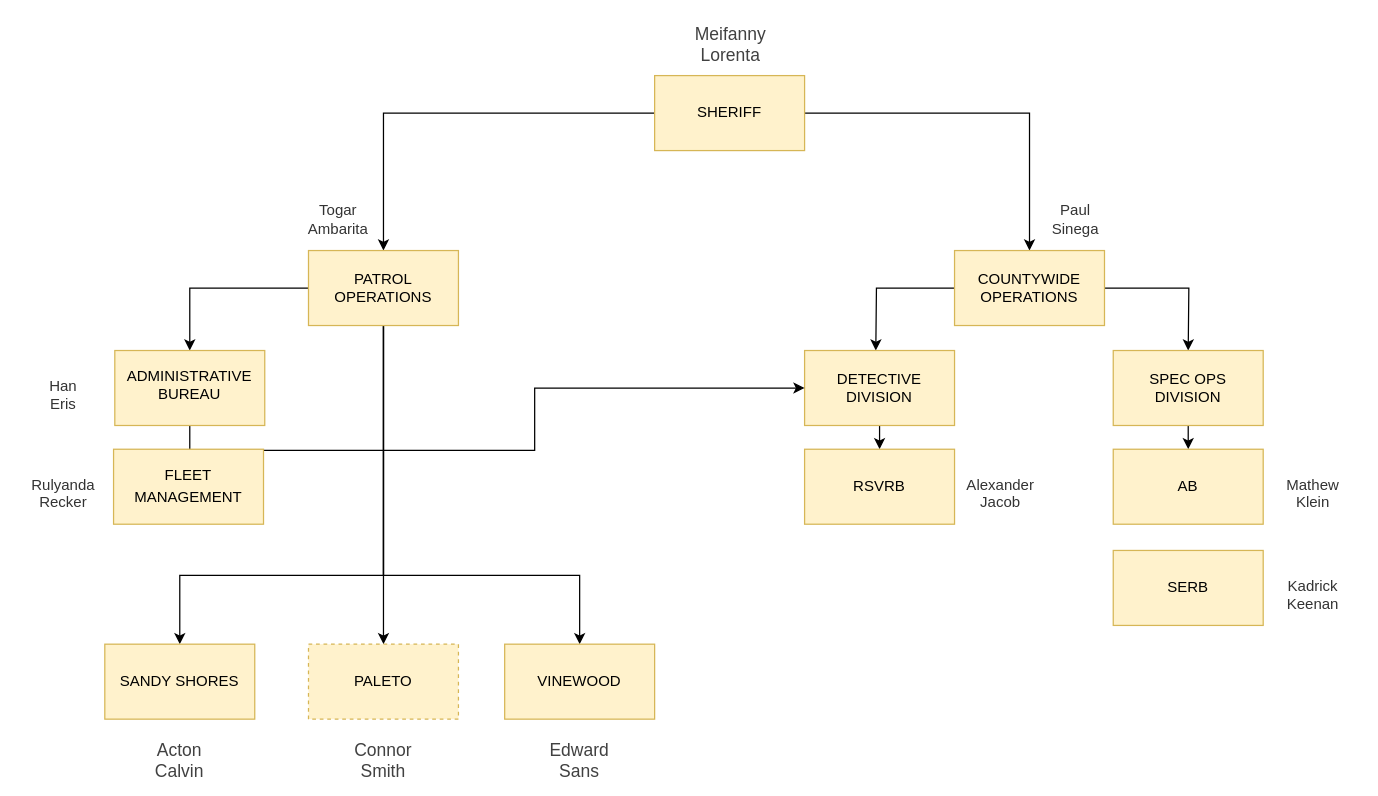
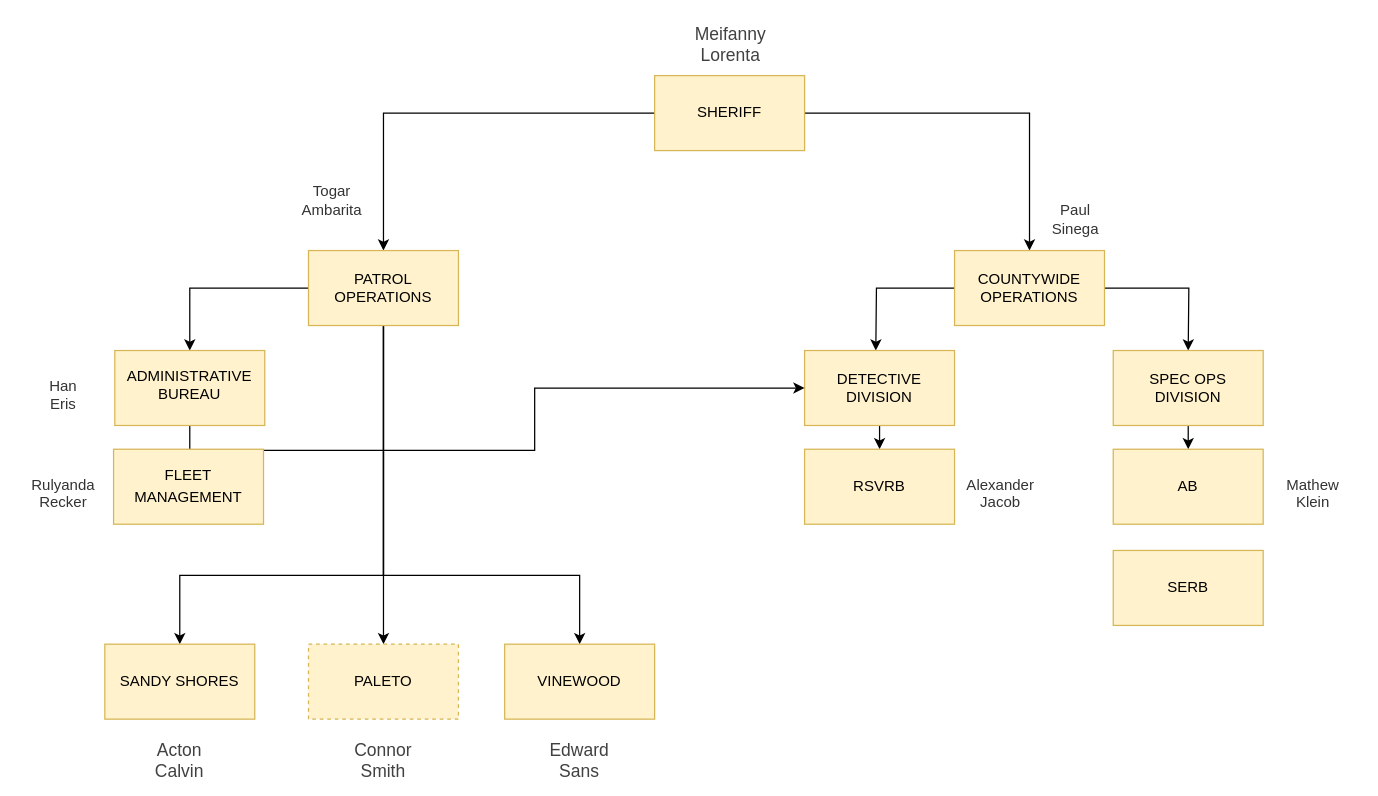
(338, 219) -> (332, 201)
(1313, 588) -> none
